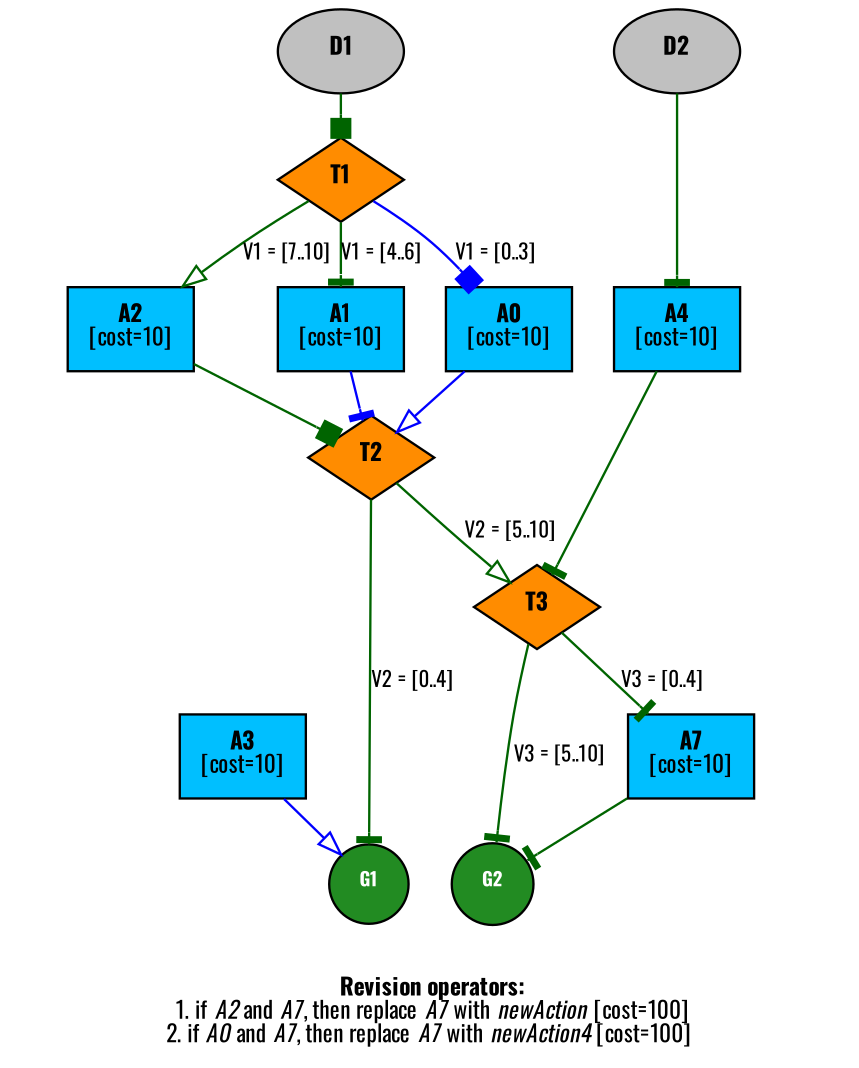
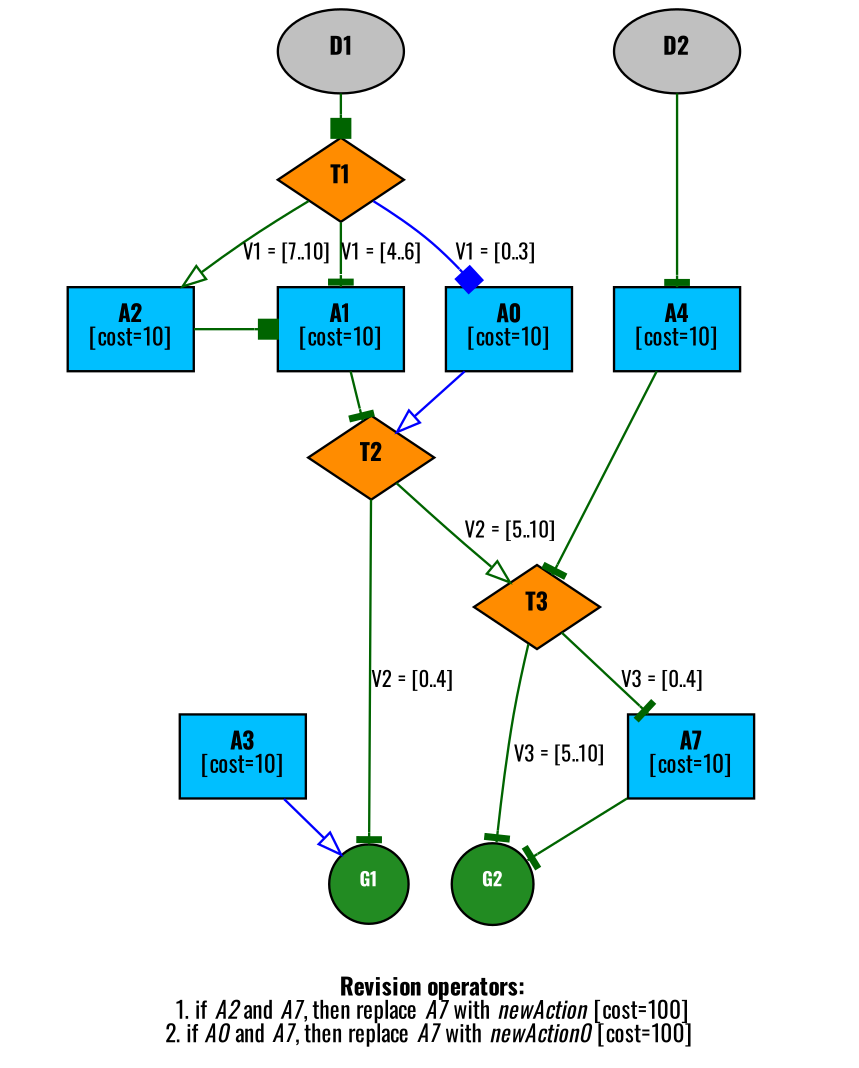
(355, 390) -> (355, 390)
(255, 396) -> (224, 329)
(540, 1035) -> (540, 1035)
